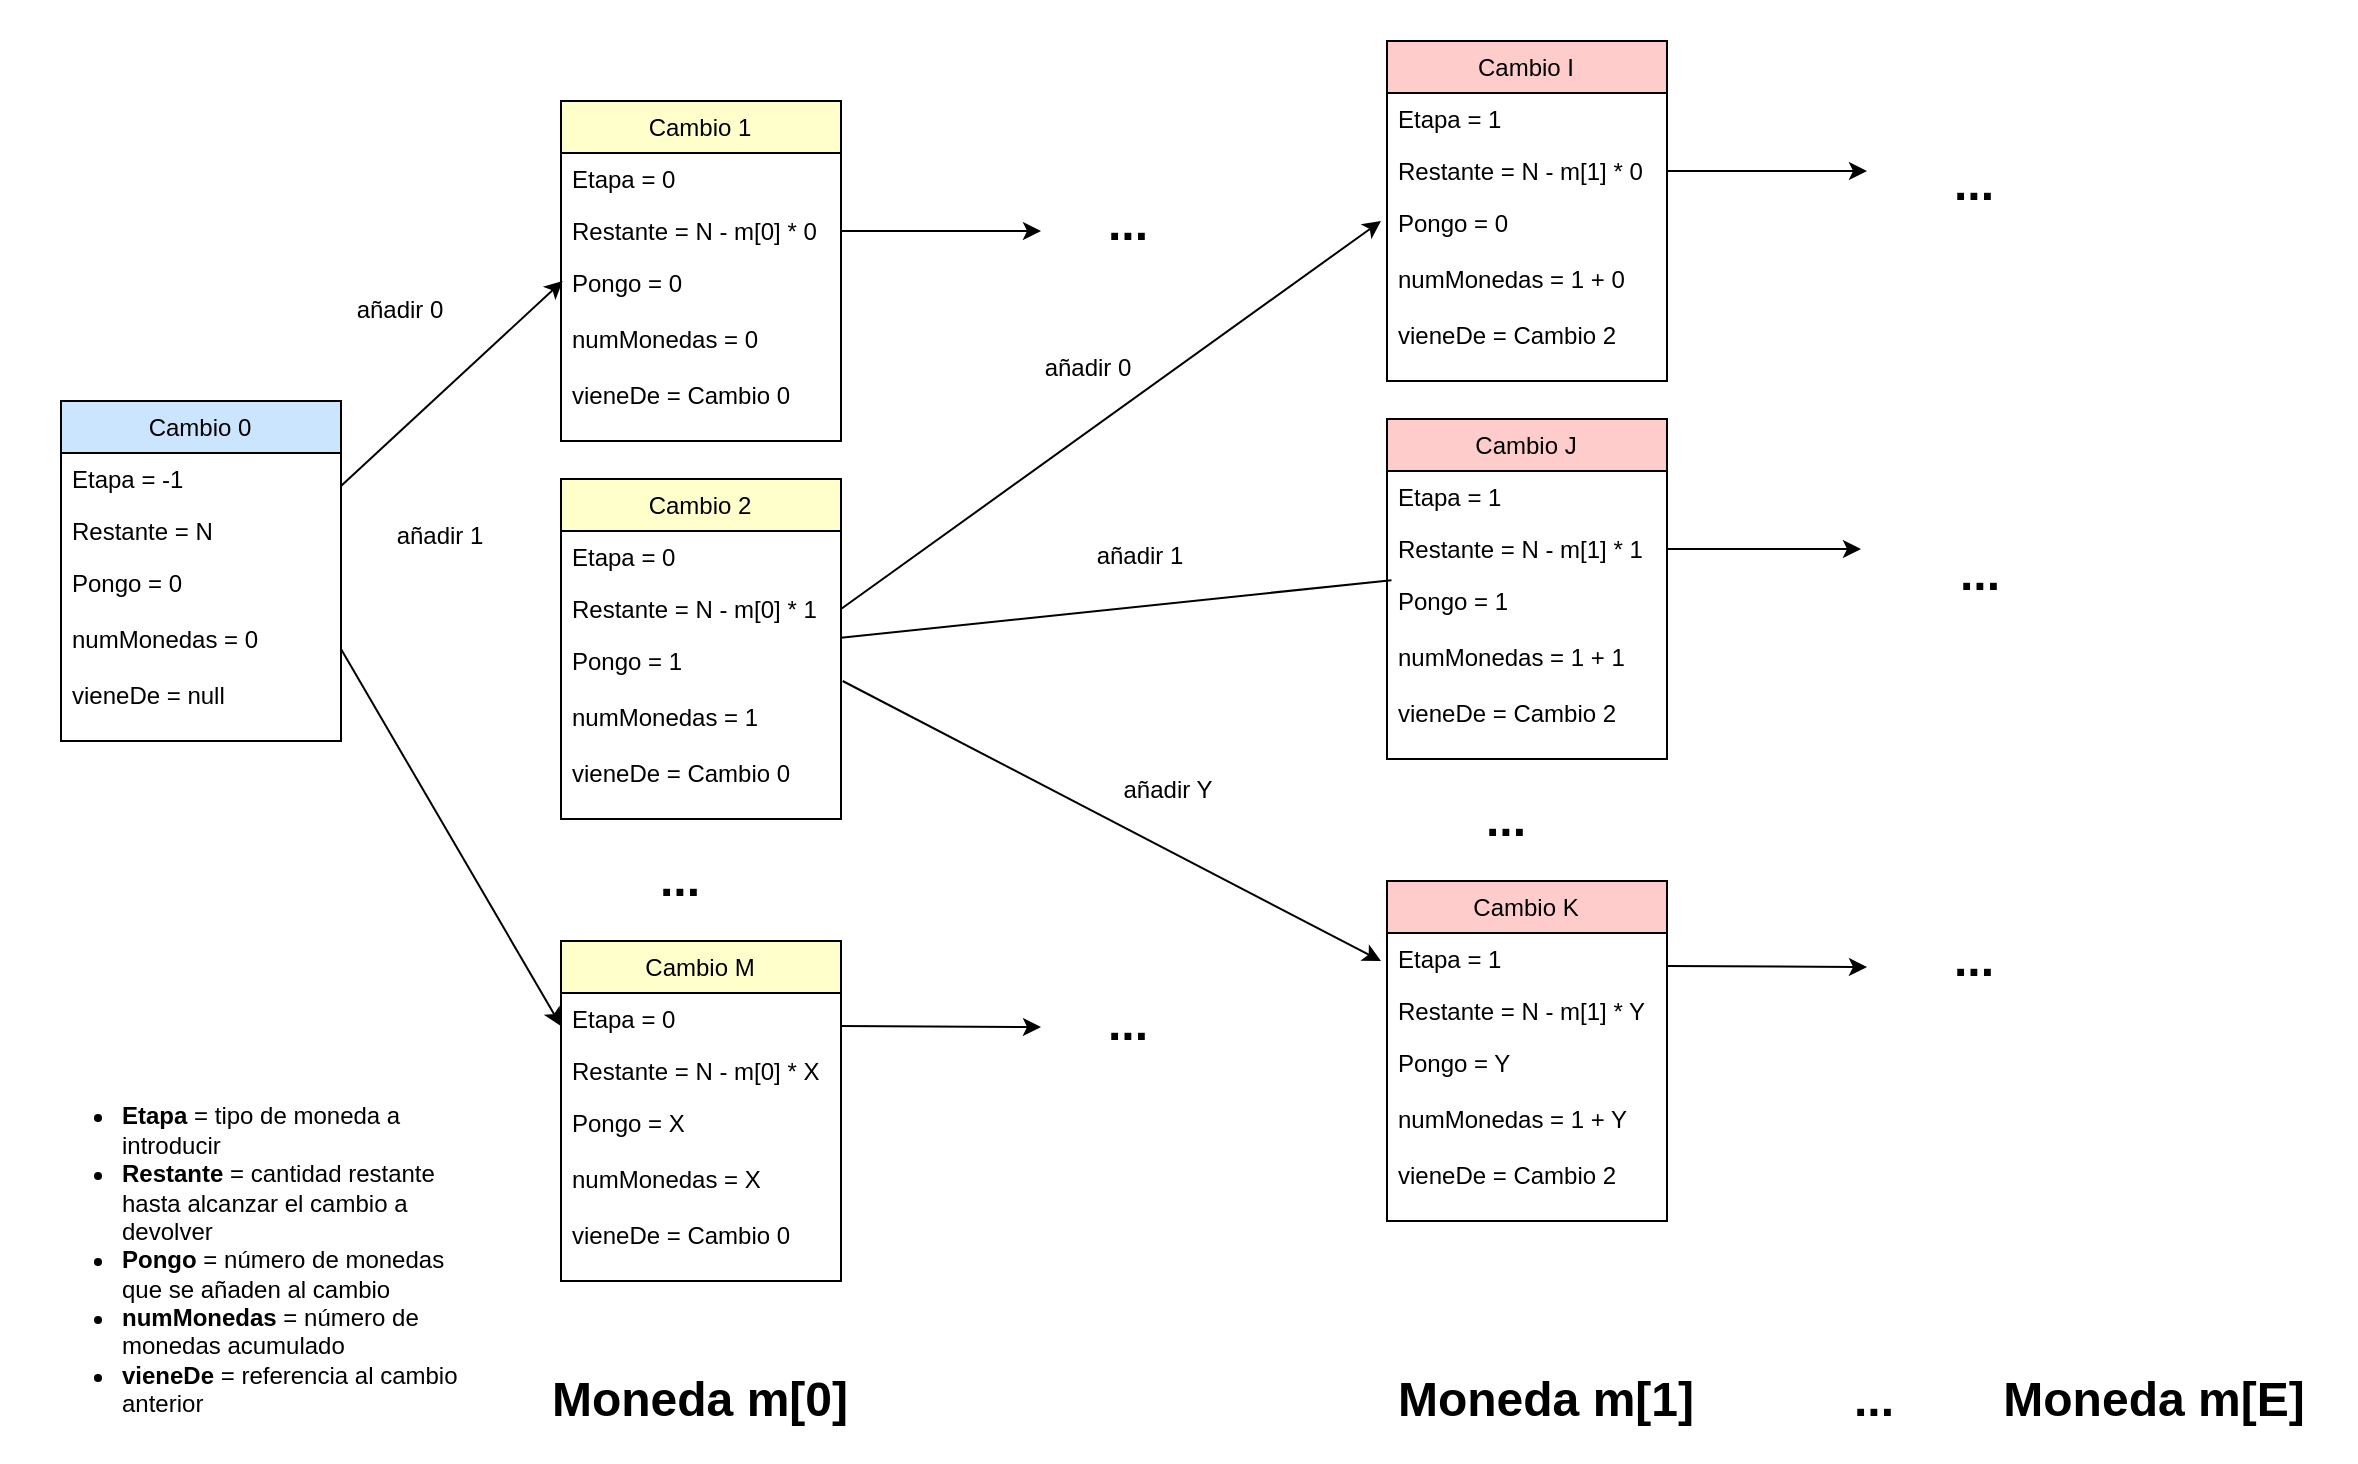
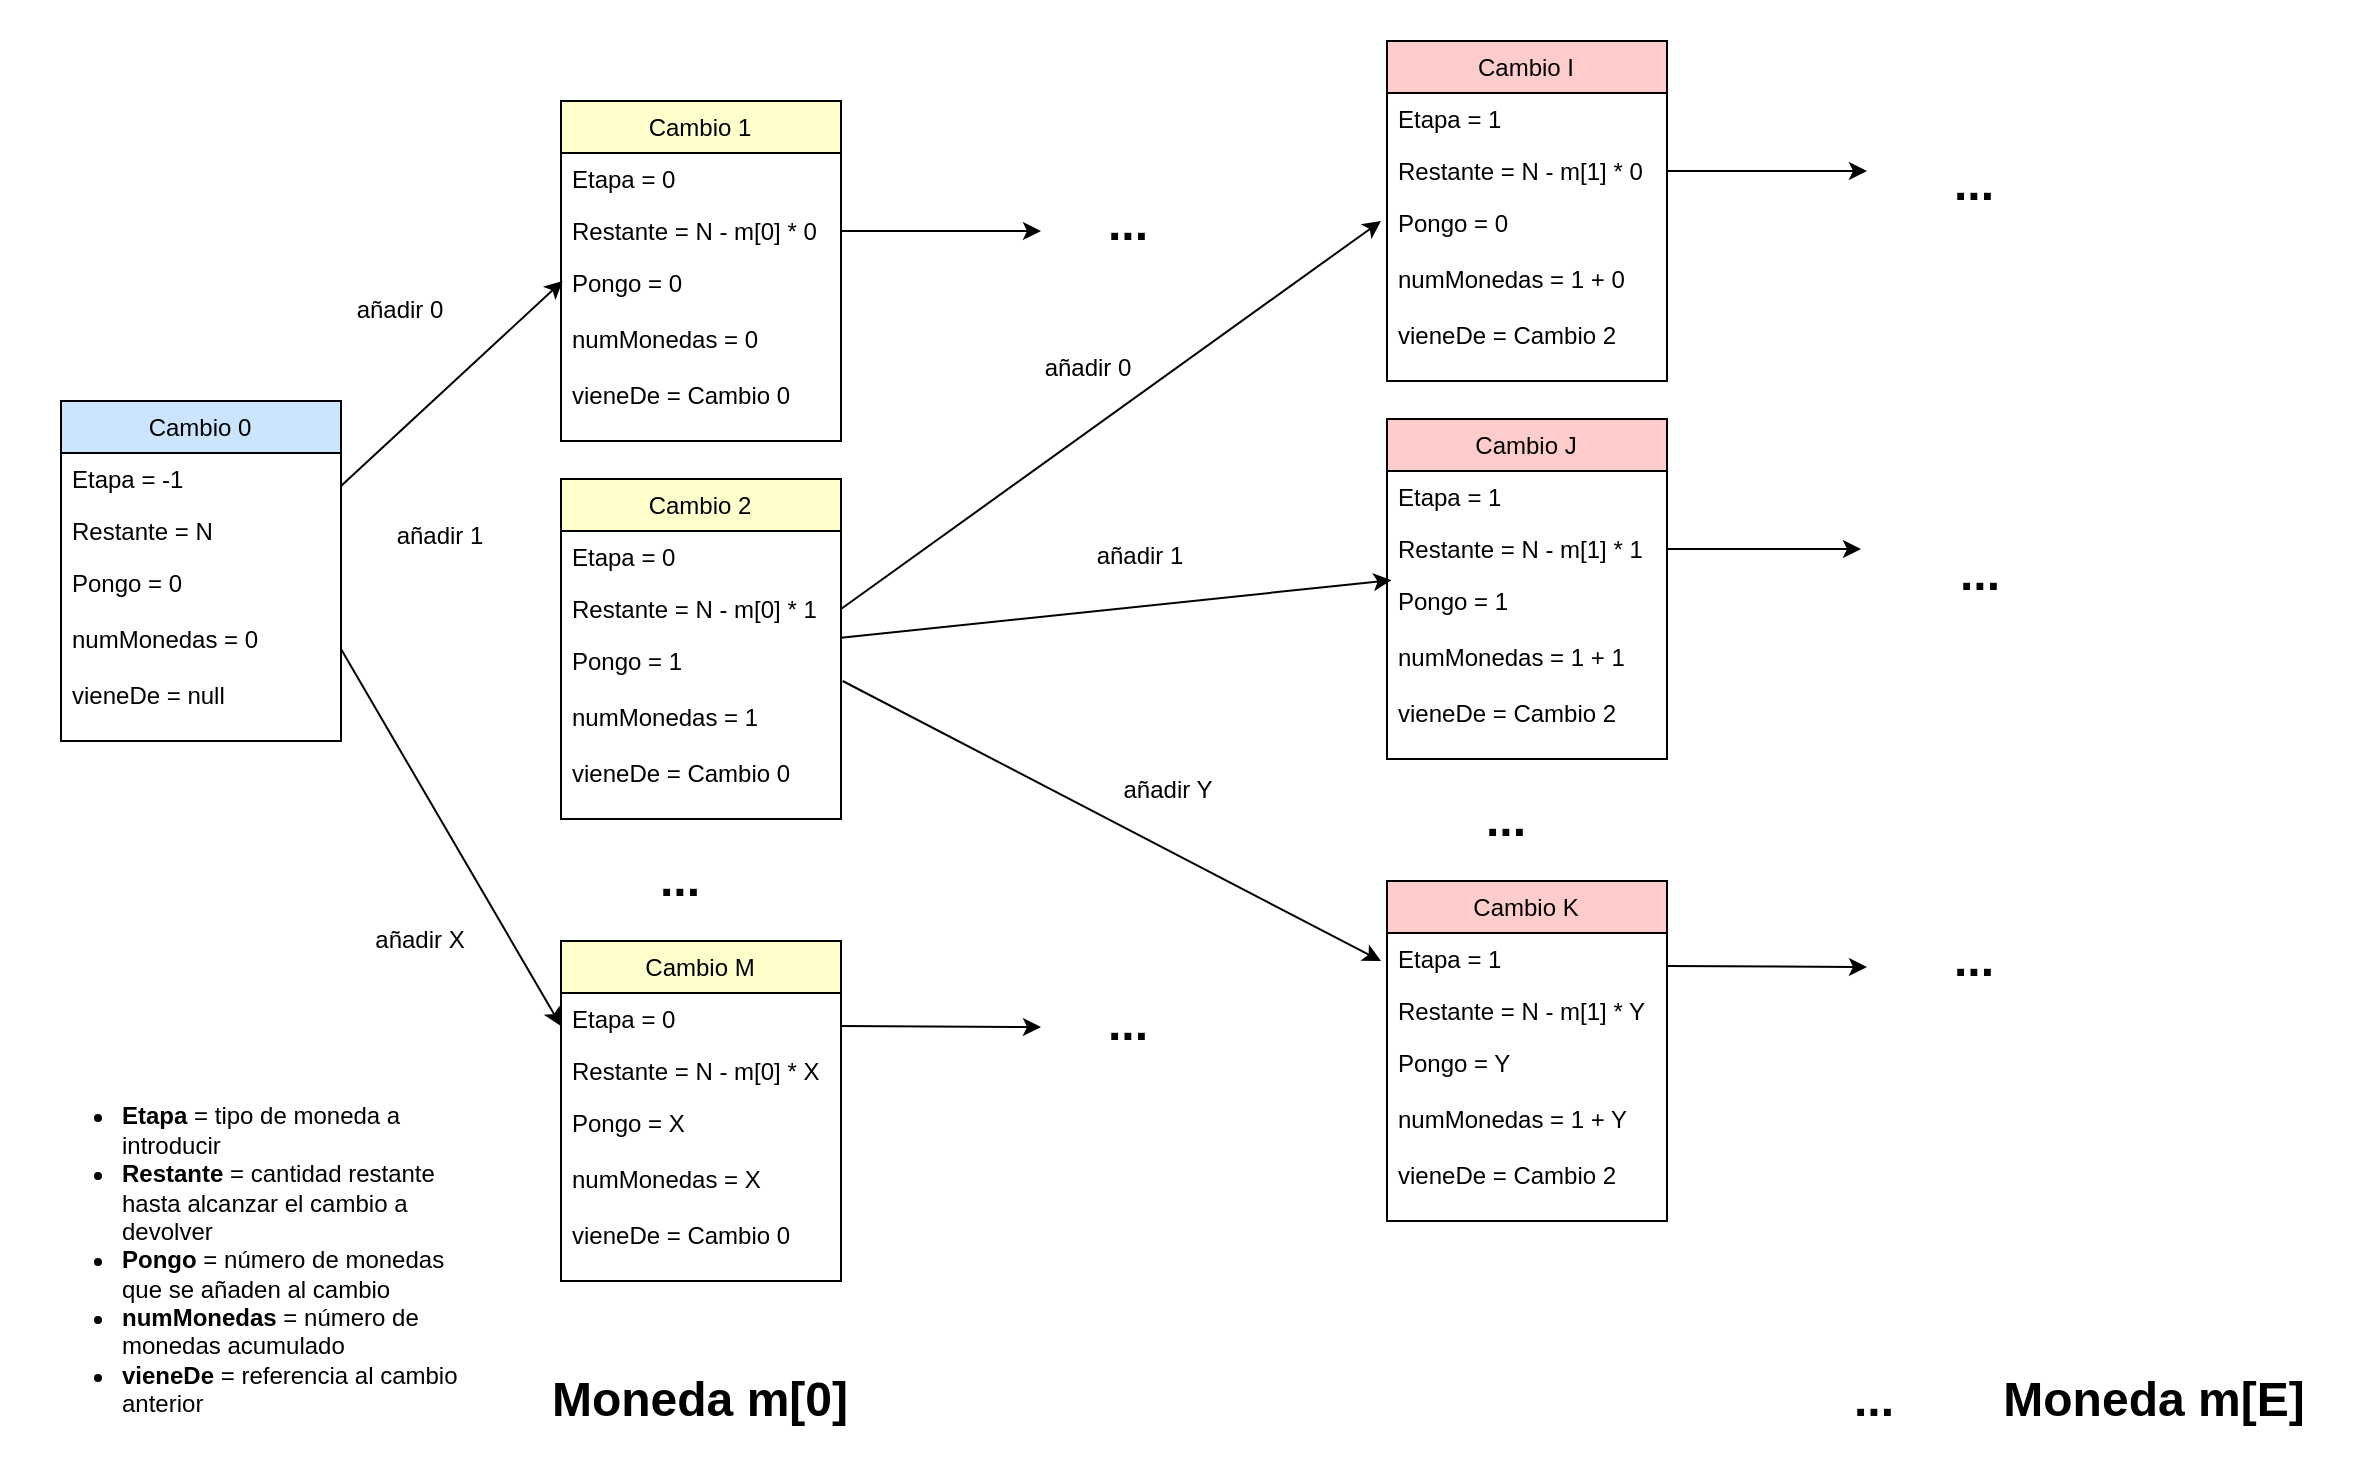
(1391, 580) -> (1377, 582)
none -> (421, 941)
(1547, 1401) -> none
